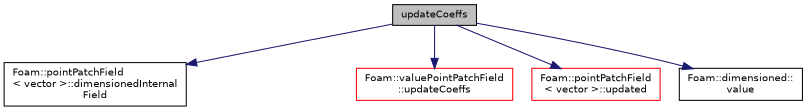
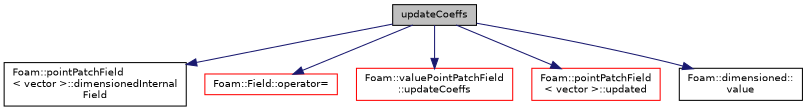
none -> (271, 84)
